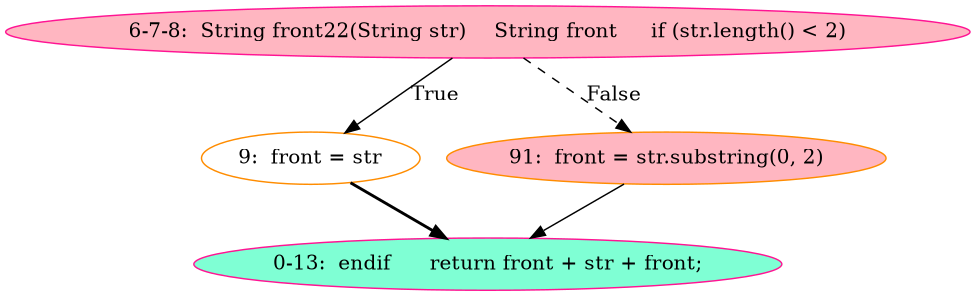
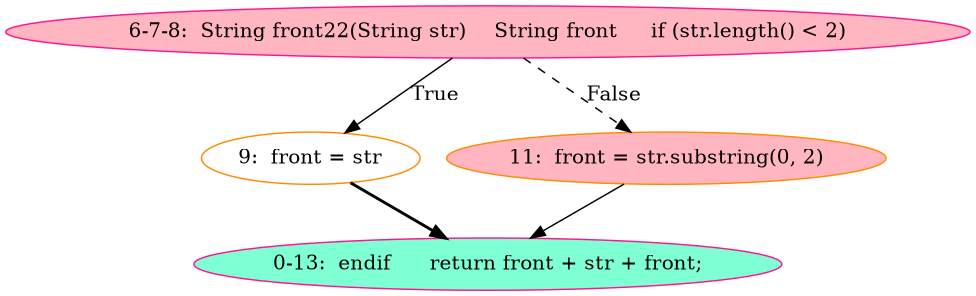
(666, 158) -> (666, 158)
